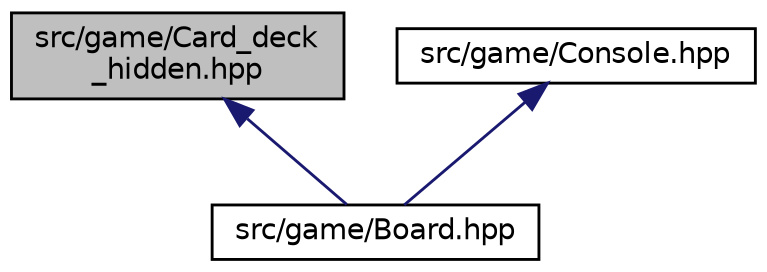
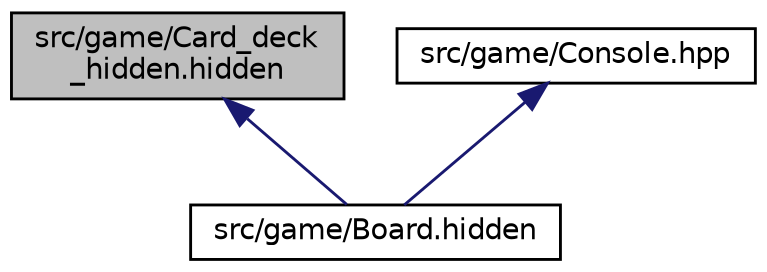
(178, 56) -> (178, 56)
(376, 232) -> (376, 232)
